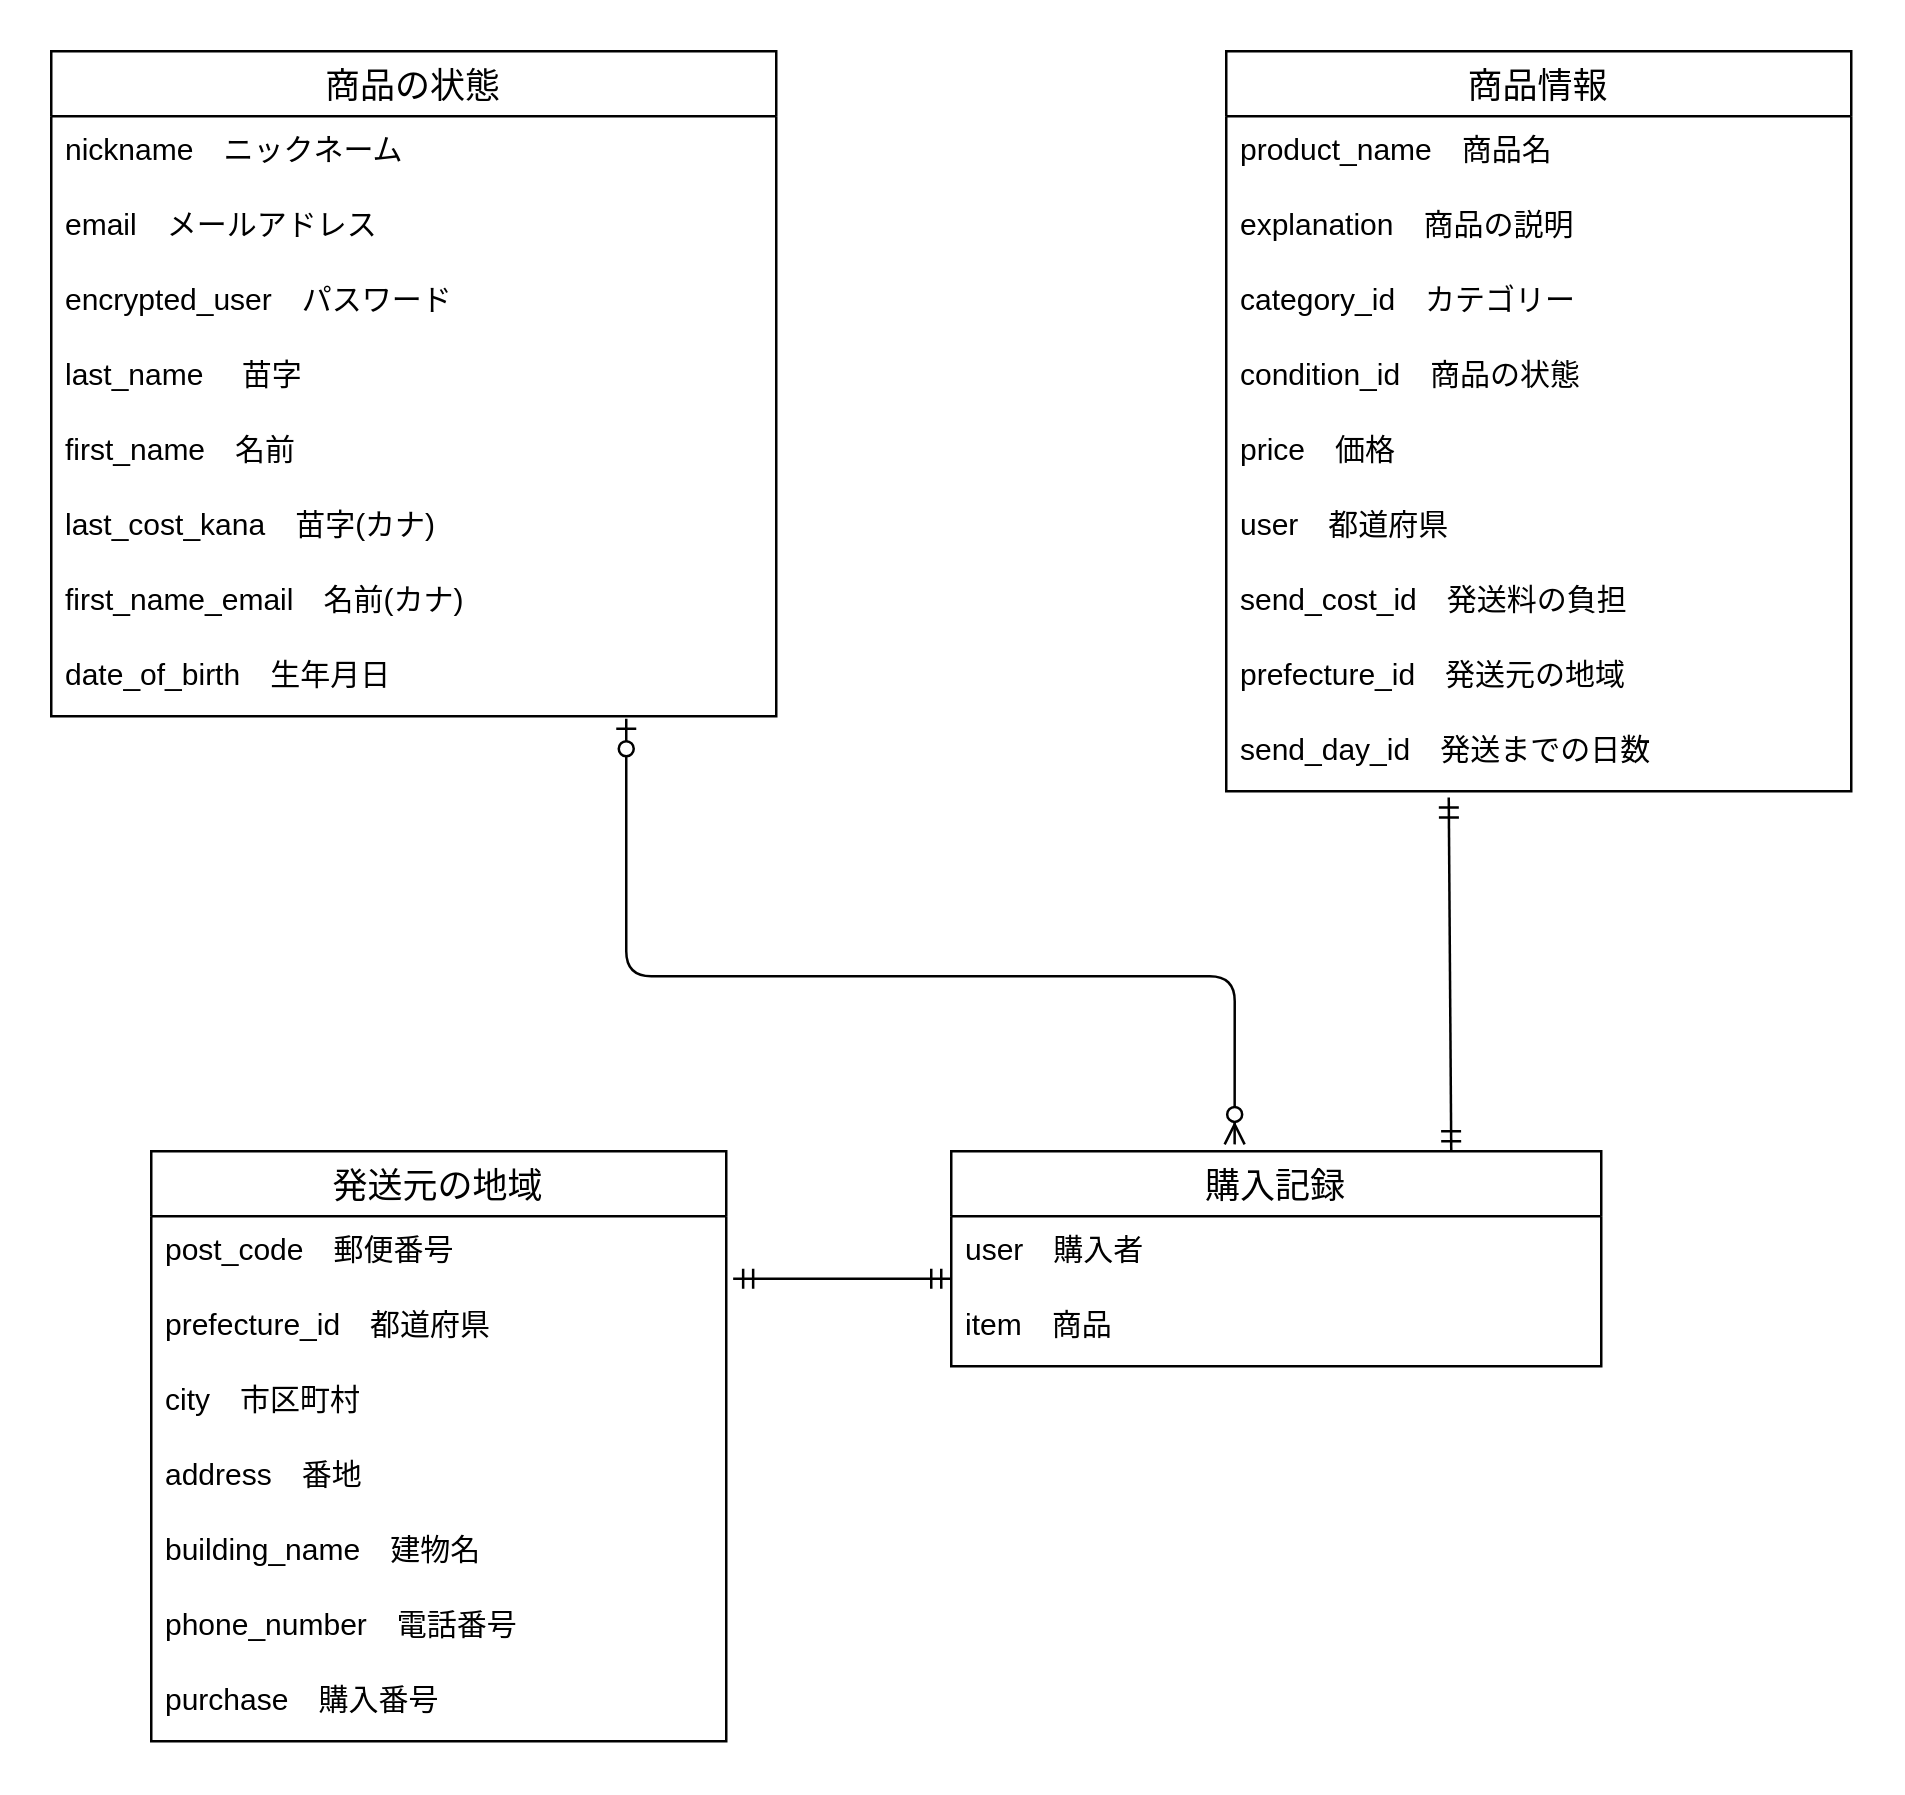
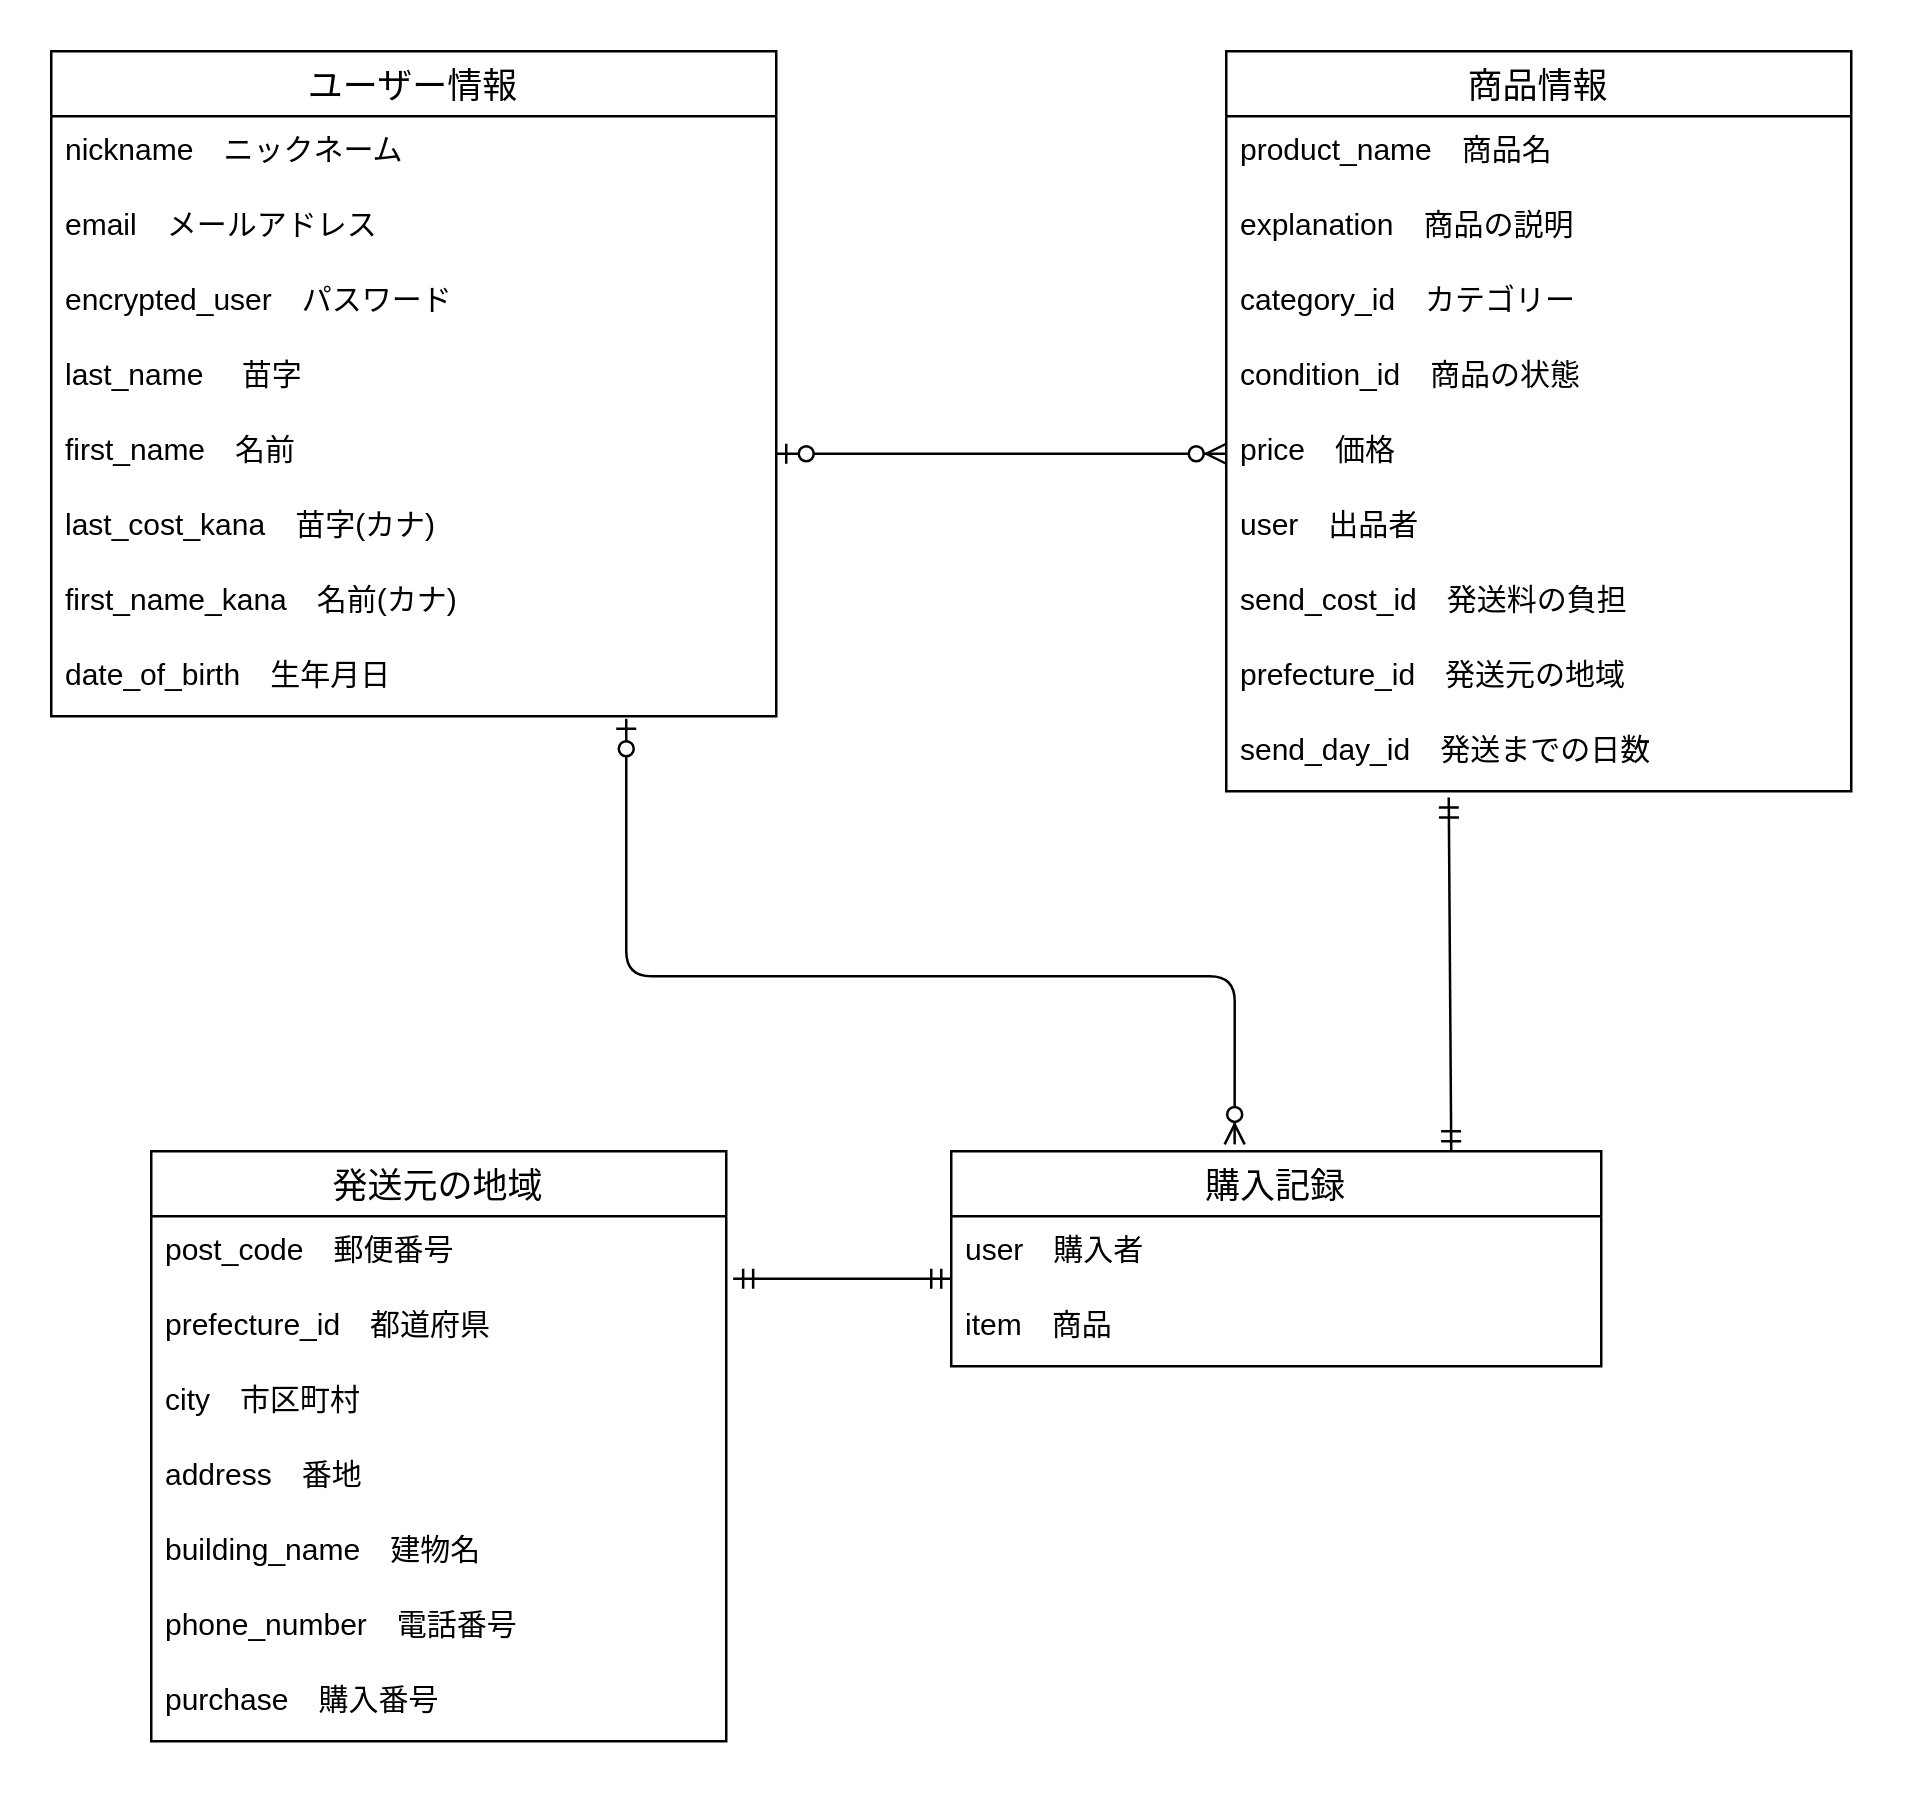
(413, 86) -> (413, 86)
none -> (1001, 454)
(1349, 525) -> (1334, 525)
(280, 600) -> (279, 600)
